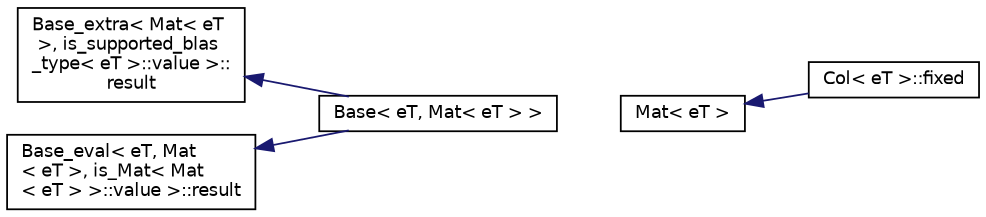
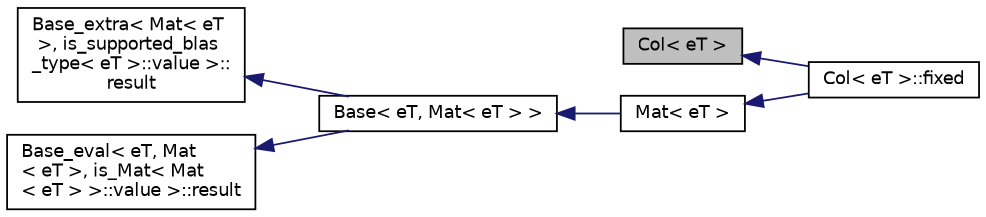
none -> (683, 46)
none -> (598, 114)
